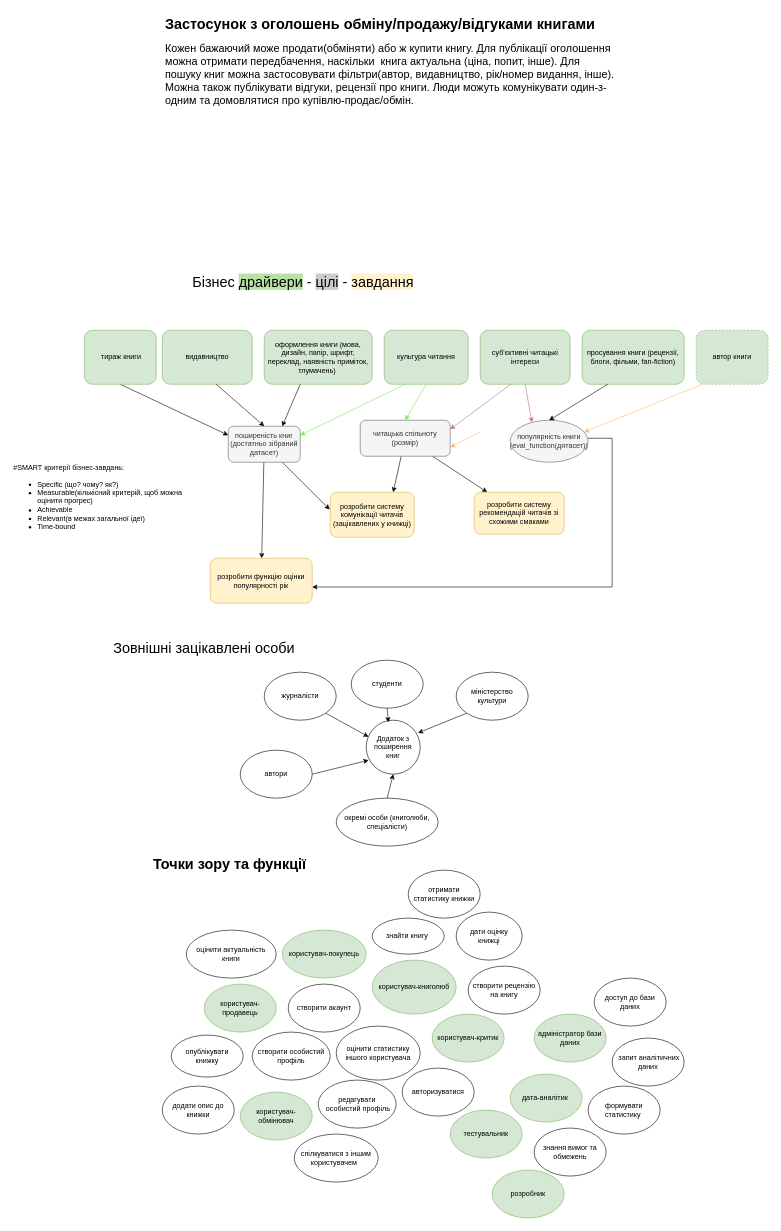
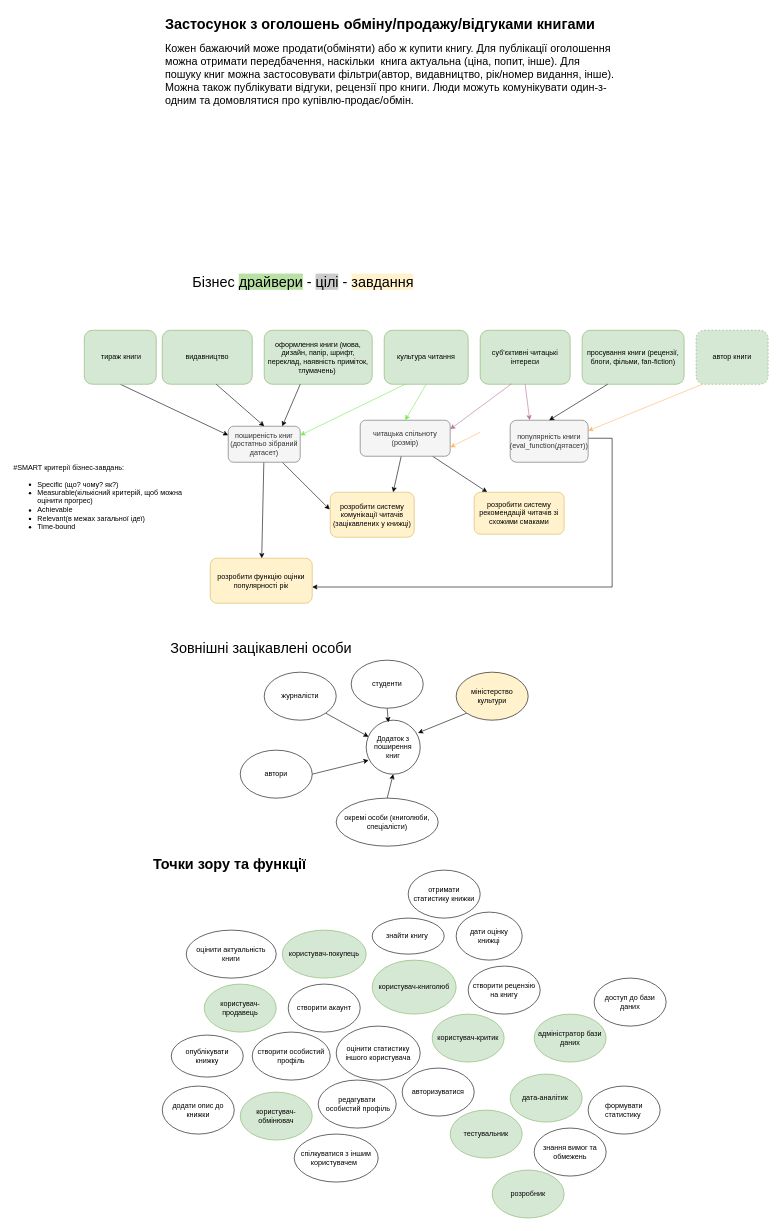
(549, 441) -> (549, 441)
(204, 648) -> (261, 648)
(492, 696) -> (492, 696)
(648, 1062) -> none
